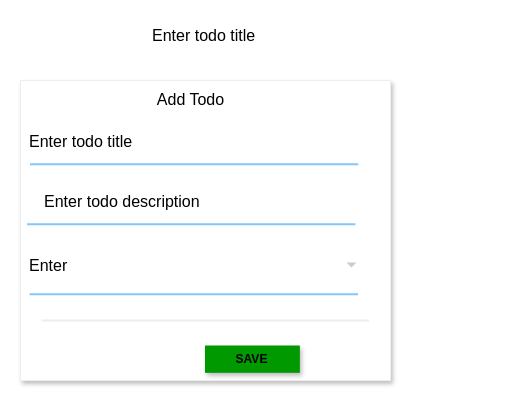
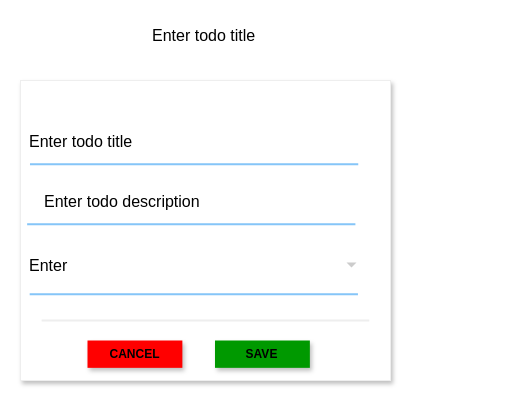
(191, 99) -> none
none -> (135, 354)
(252, 359) -> (262, 354)
